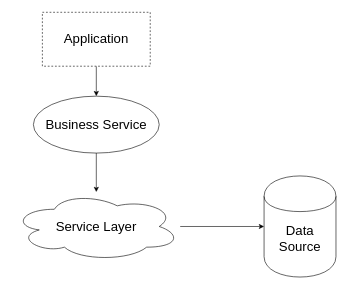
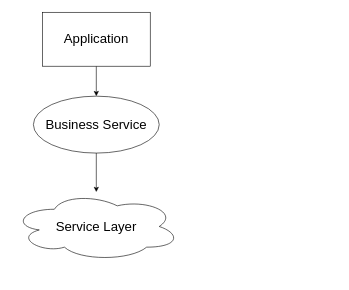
(96, 39) -> (96, 39)
(220, 227) -> none
(300, 227) -> none
